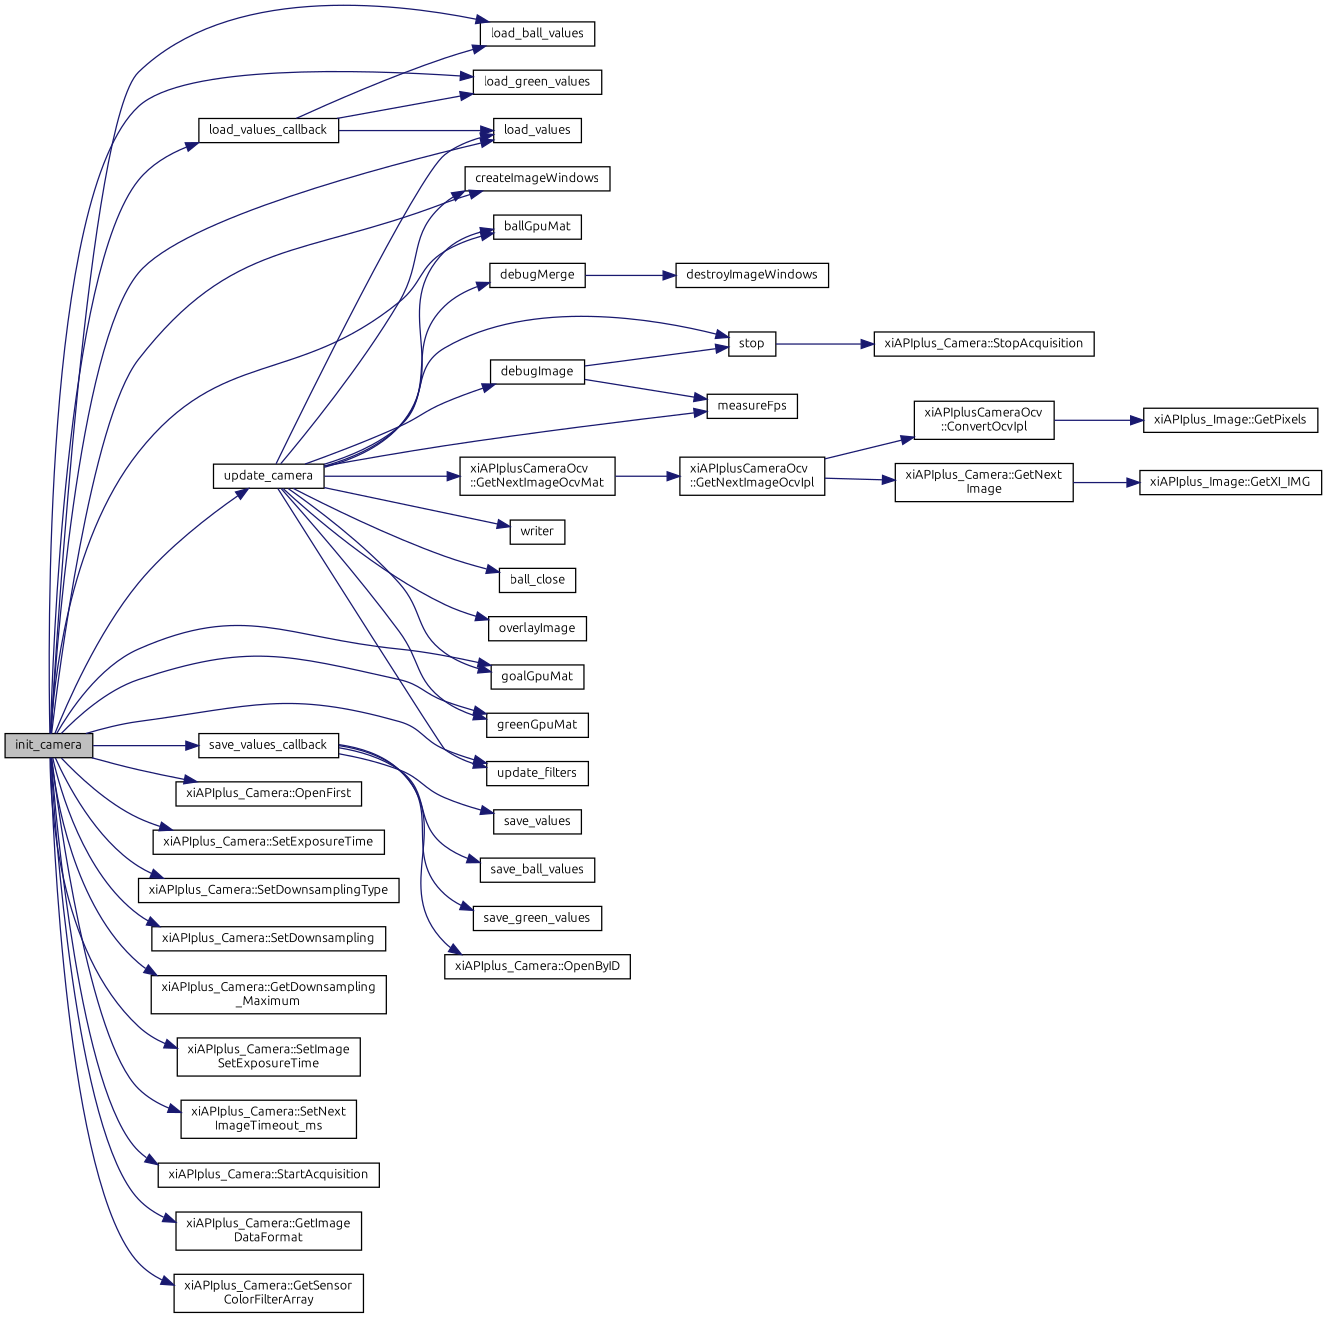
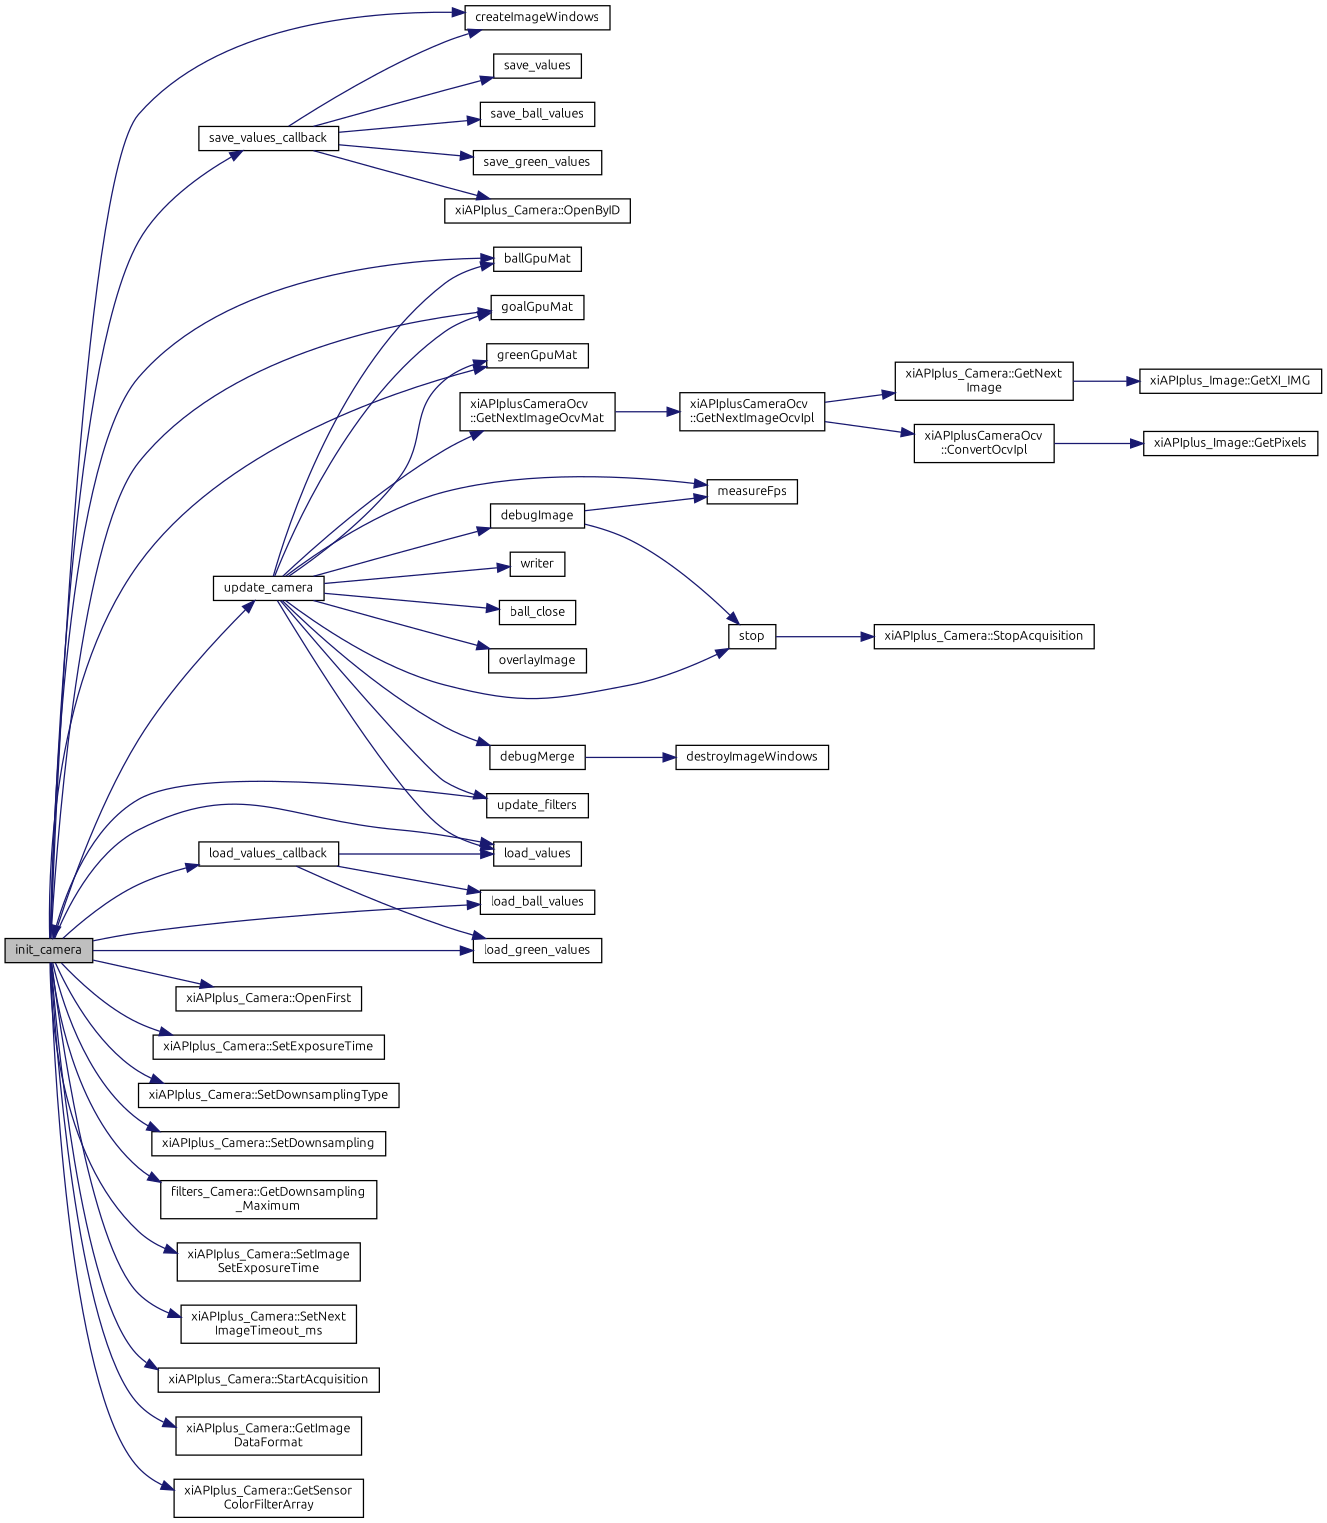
(378, 336) -> (376, 75)
(285, 704) -> (235, 782)
(269, 995) -> (269, 1200)
